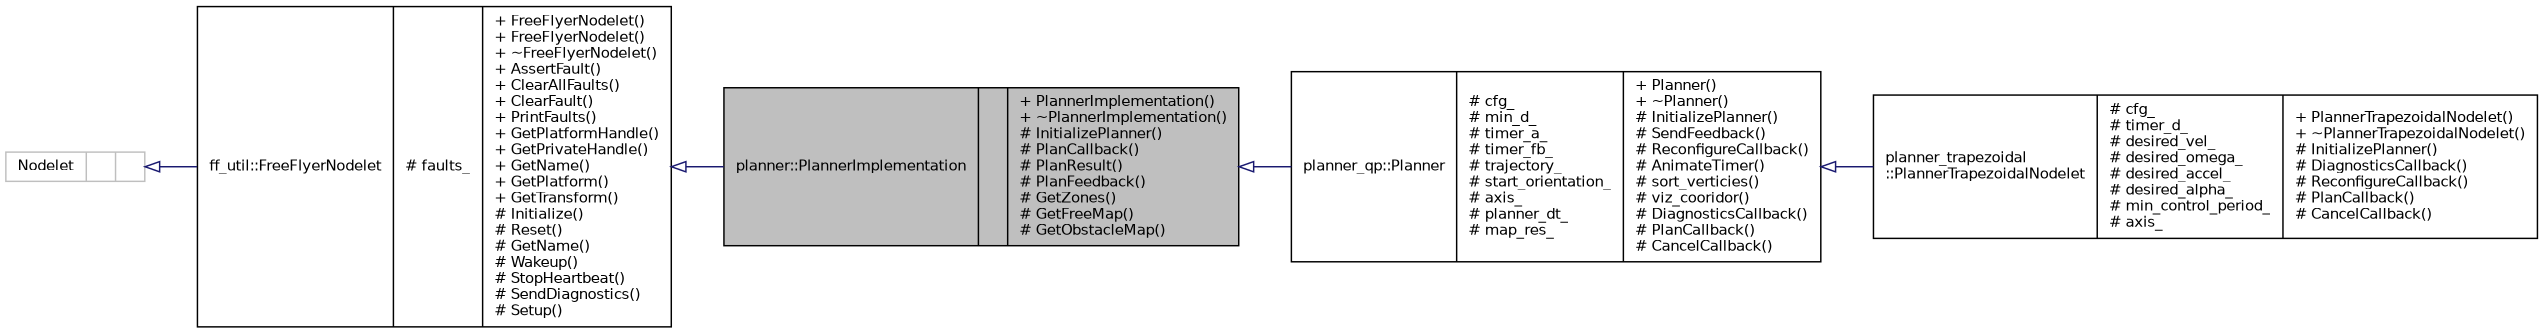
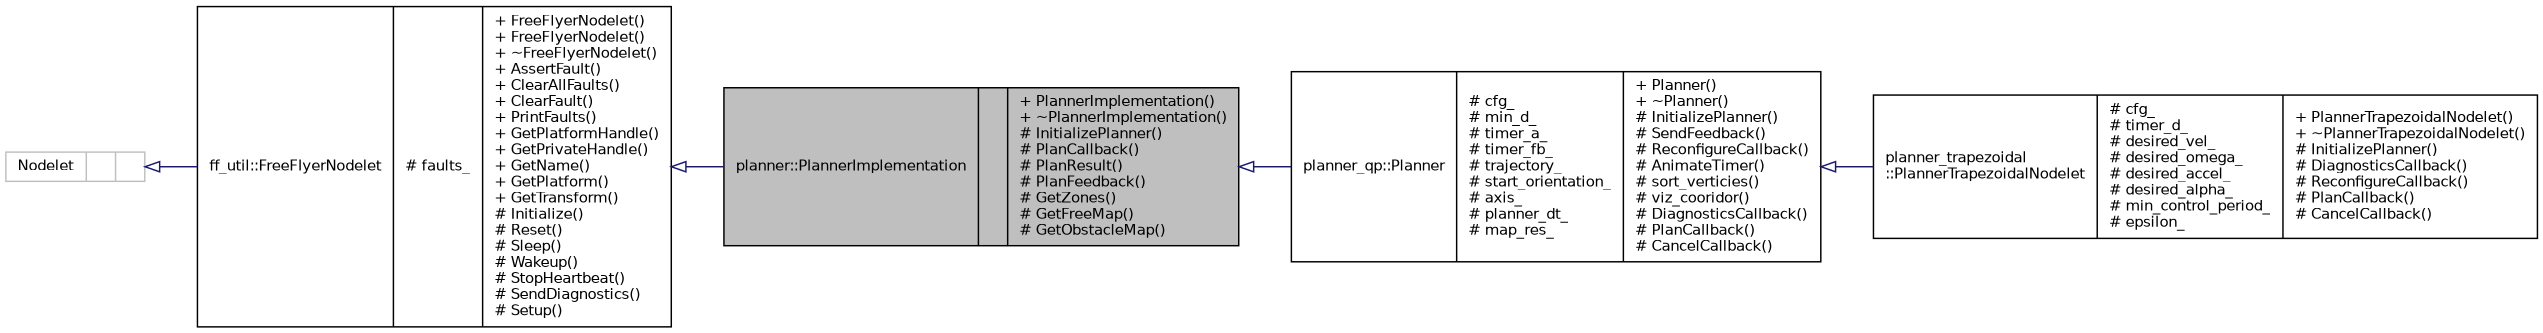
(2136, 222) -> (2147, 222)
(543, 246) -> (528, 246)
